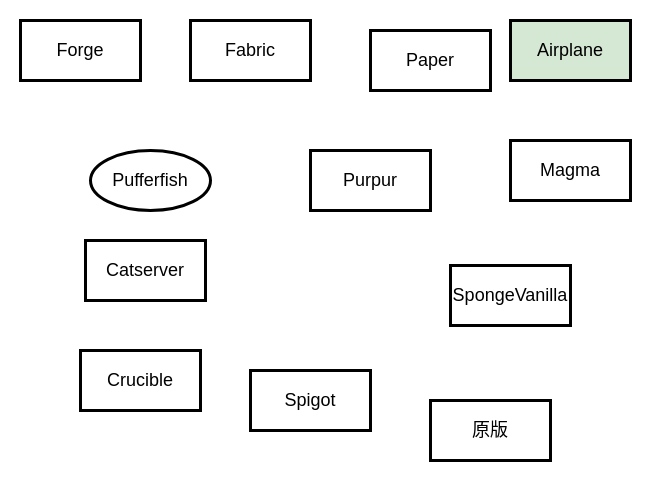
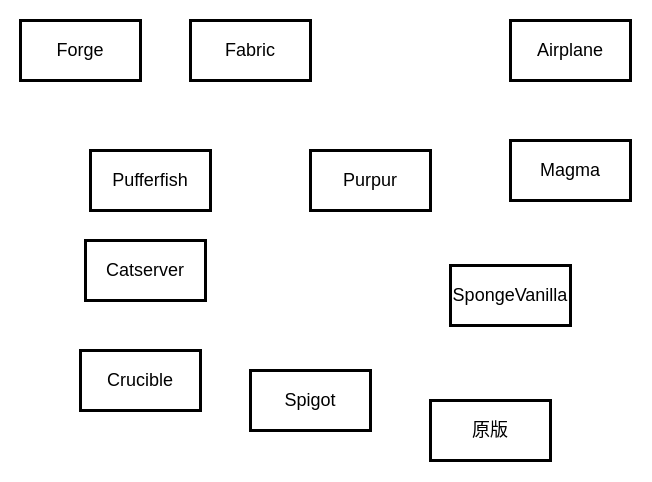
(571, 51) -> (571, 51)
(431, 61) -> none
(151, 181) -> (151, 181)
